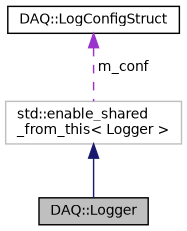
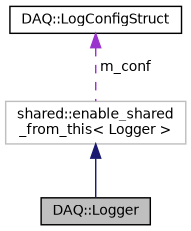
(94, 123) -> (96, 123)
